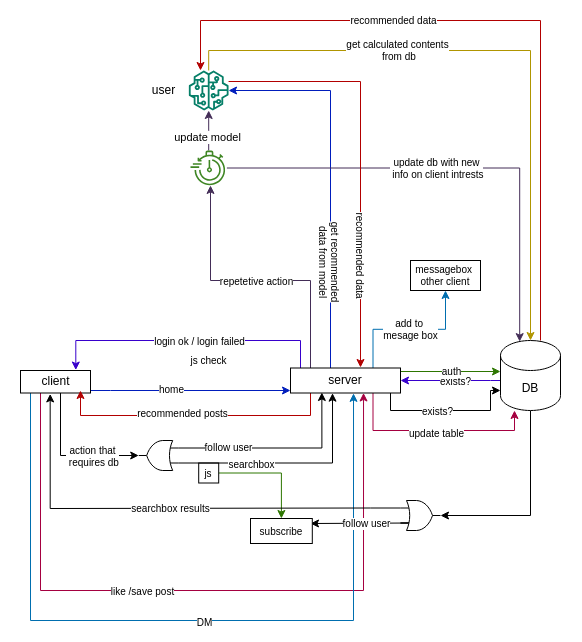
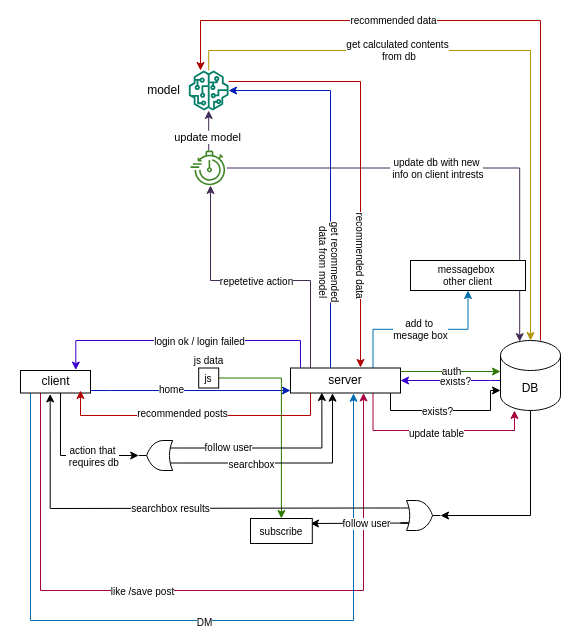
(164, 91) -> (164, 91)
(446, 276) -> (468, 276)
(209, 361) -> (209, 361)
(209, 473) -> (209, 378)
